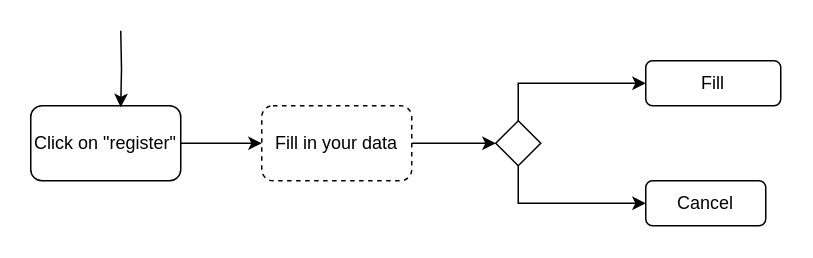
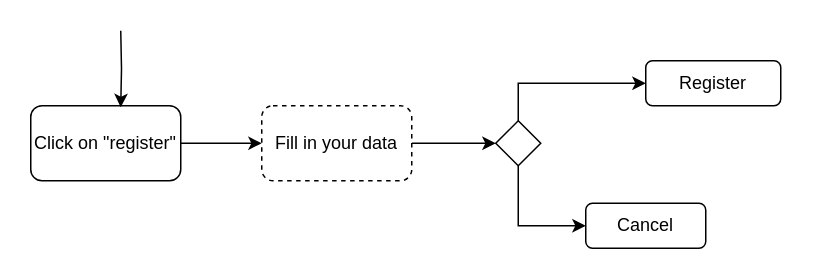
(713, 83) -> (713, 83)
(706, 203) -> (646, 226)
